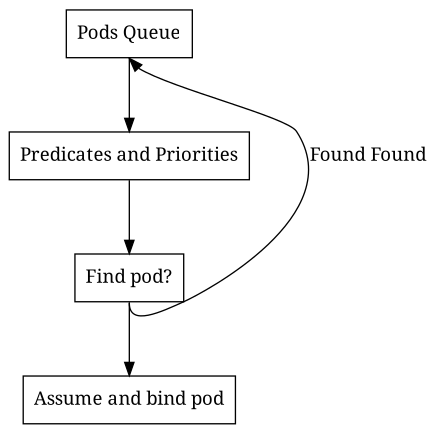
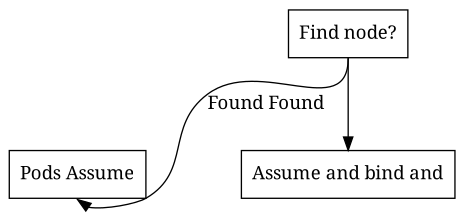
(129, 34) -> (78, 174)
(129, 156) -> none
(129, 278) -> (348, 34)
(129, 400) -> (348, 174)
